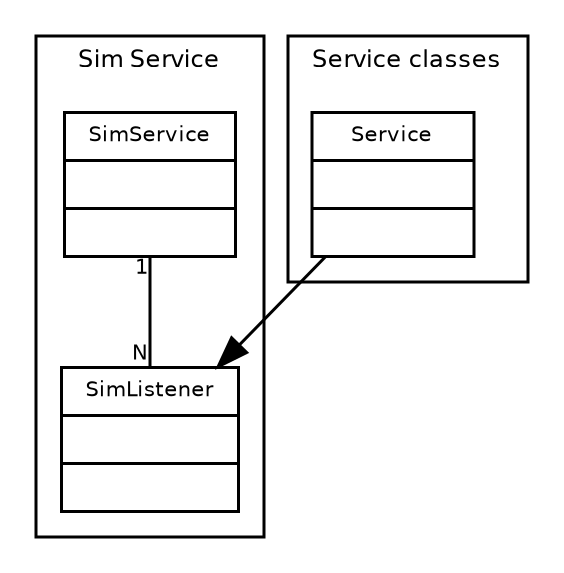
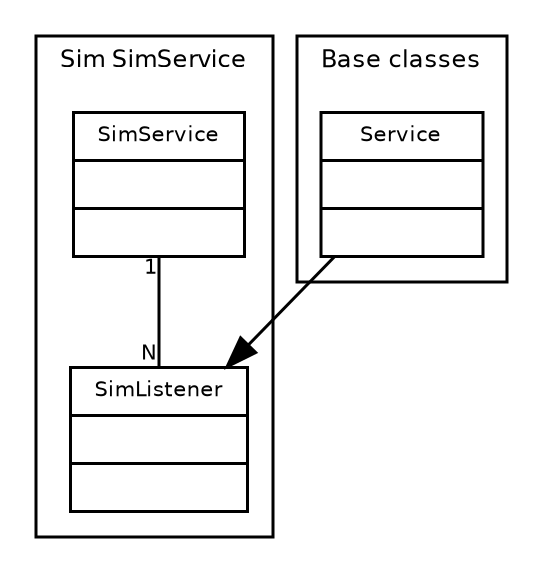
(150, 62) -> (154, 62)
(408, 62) -> (402, 62)
